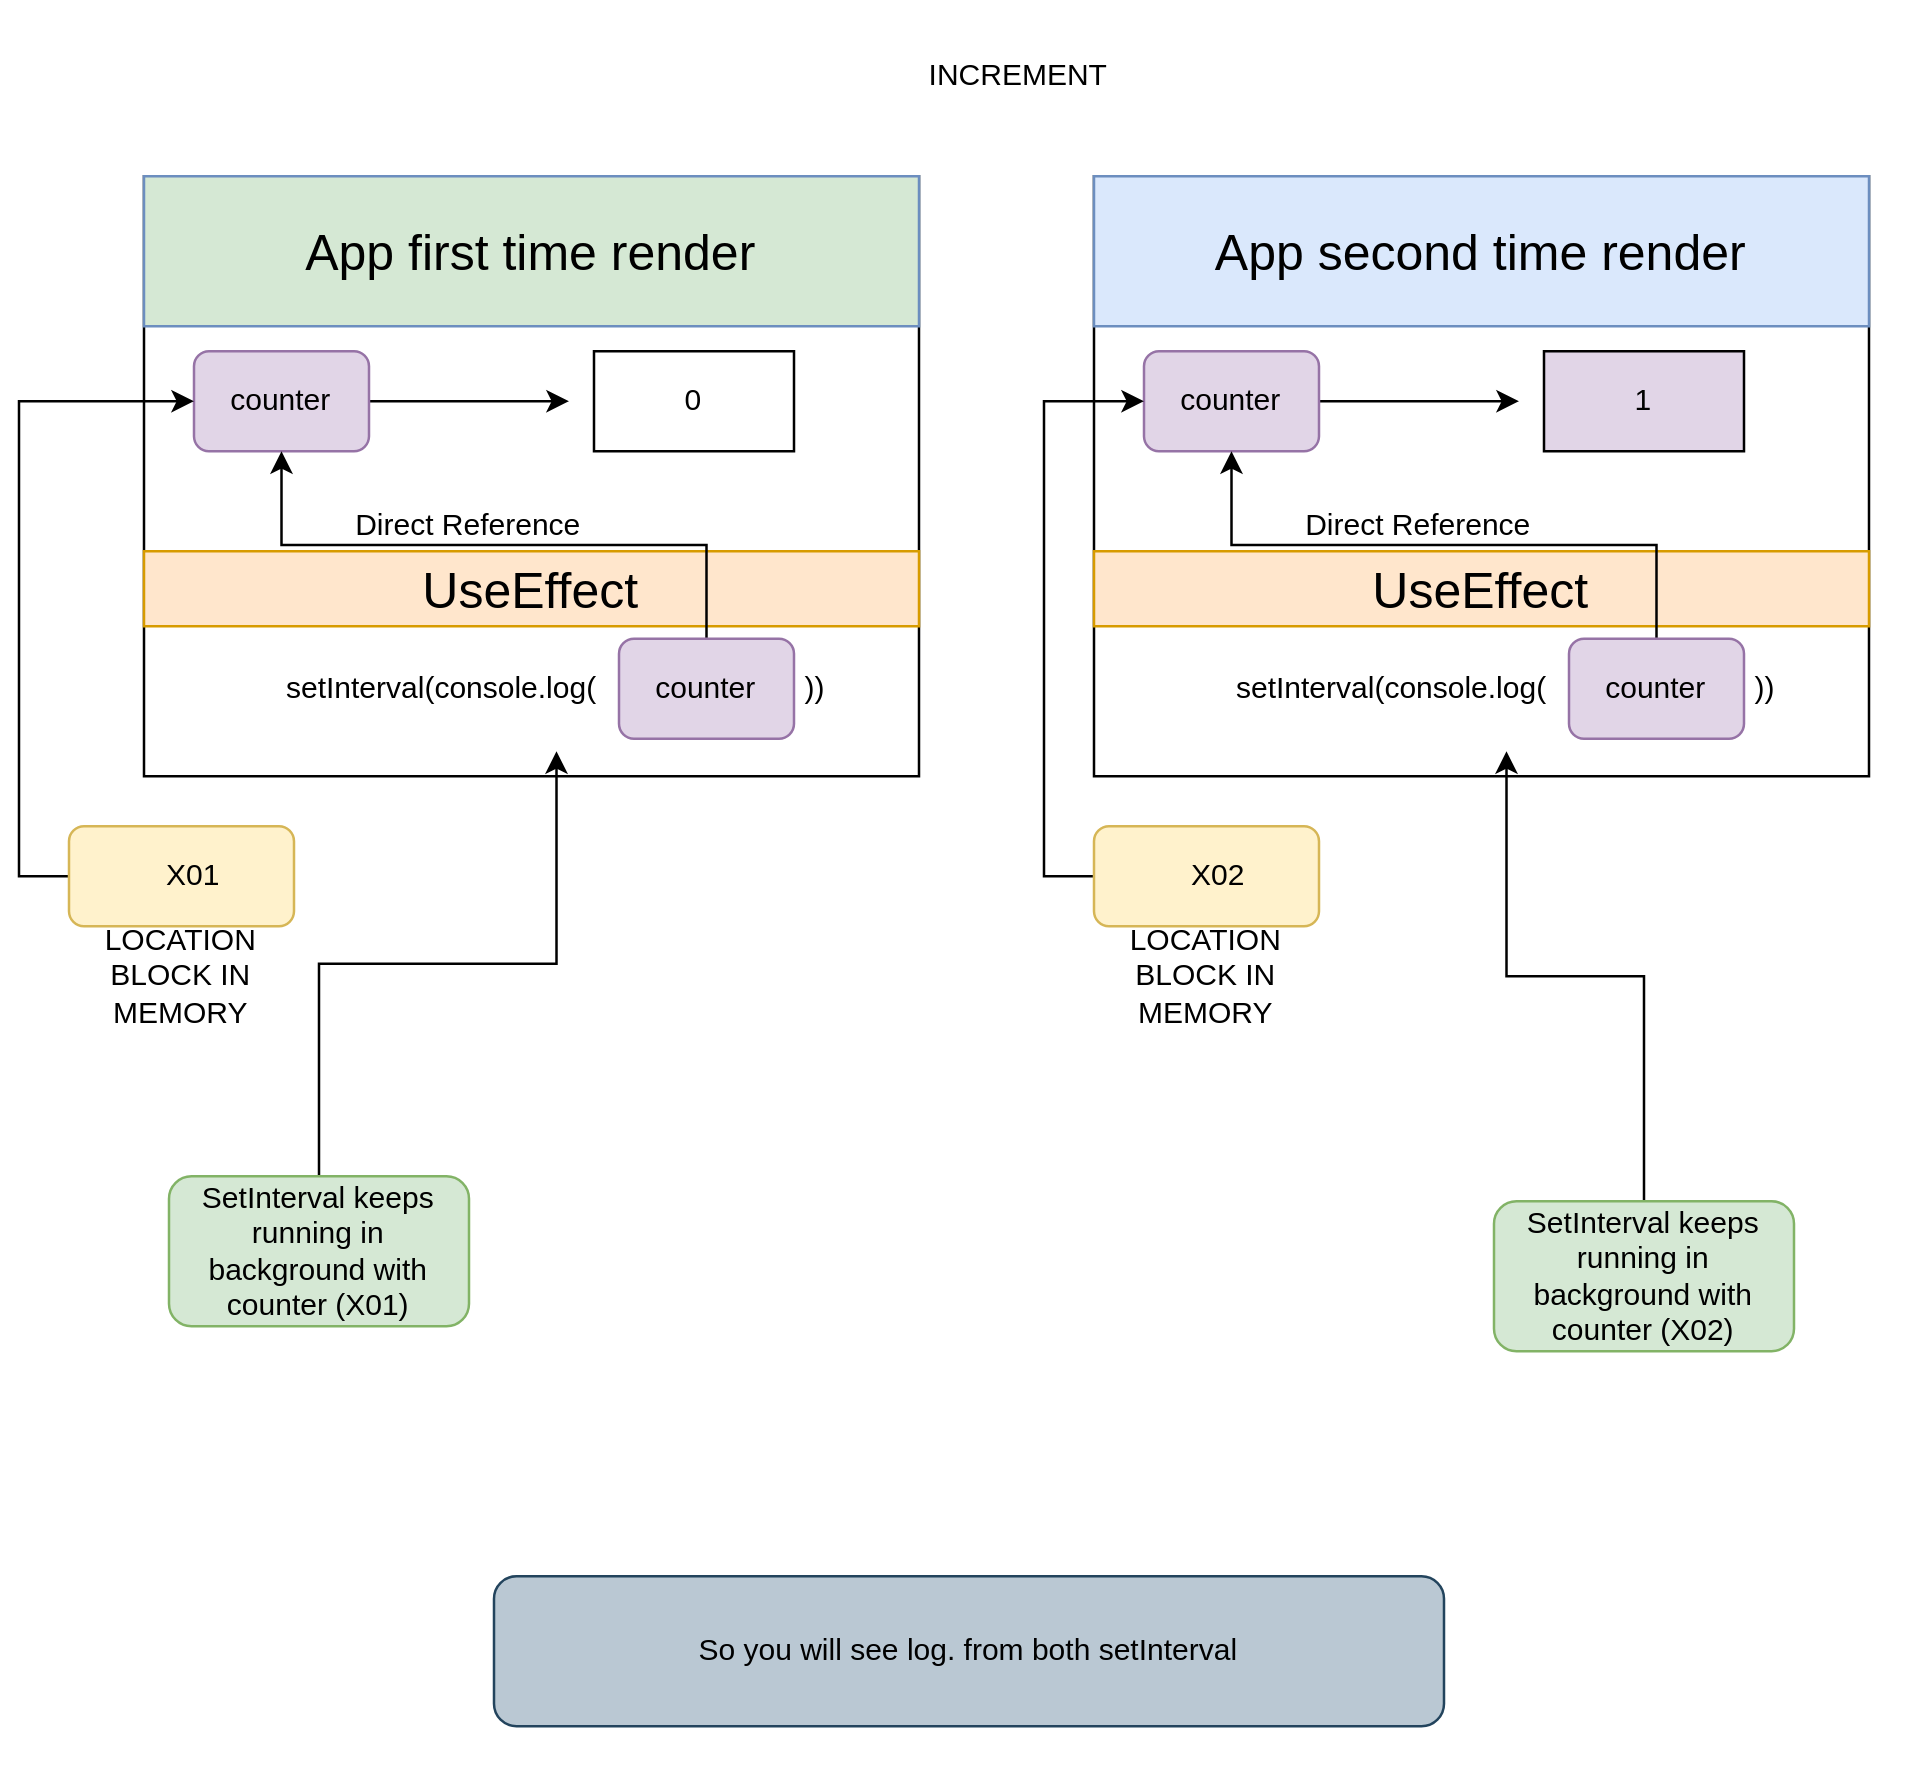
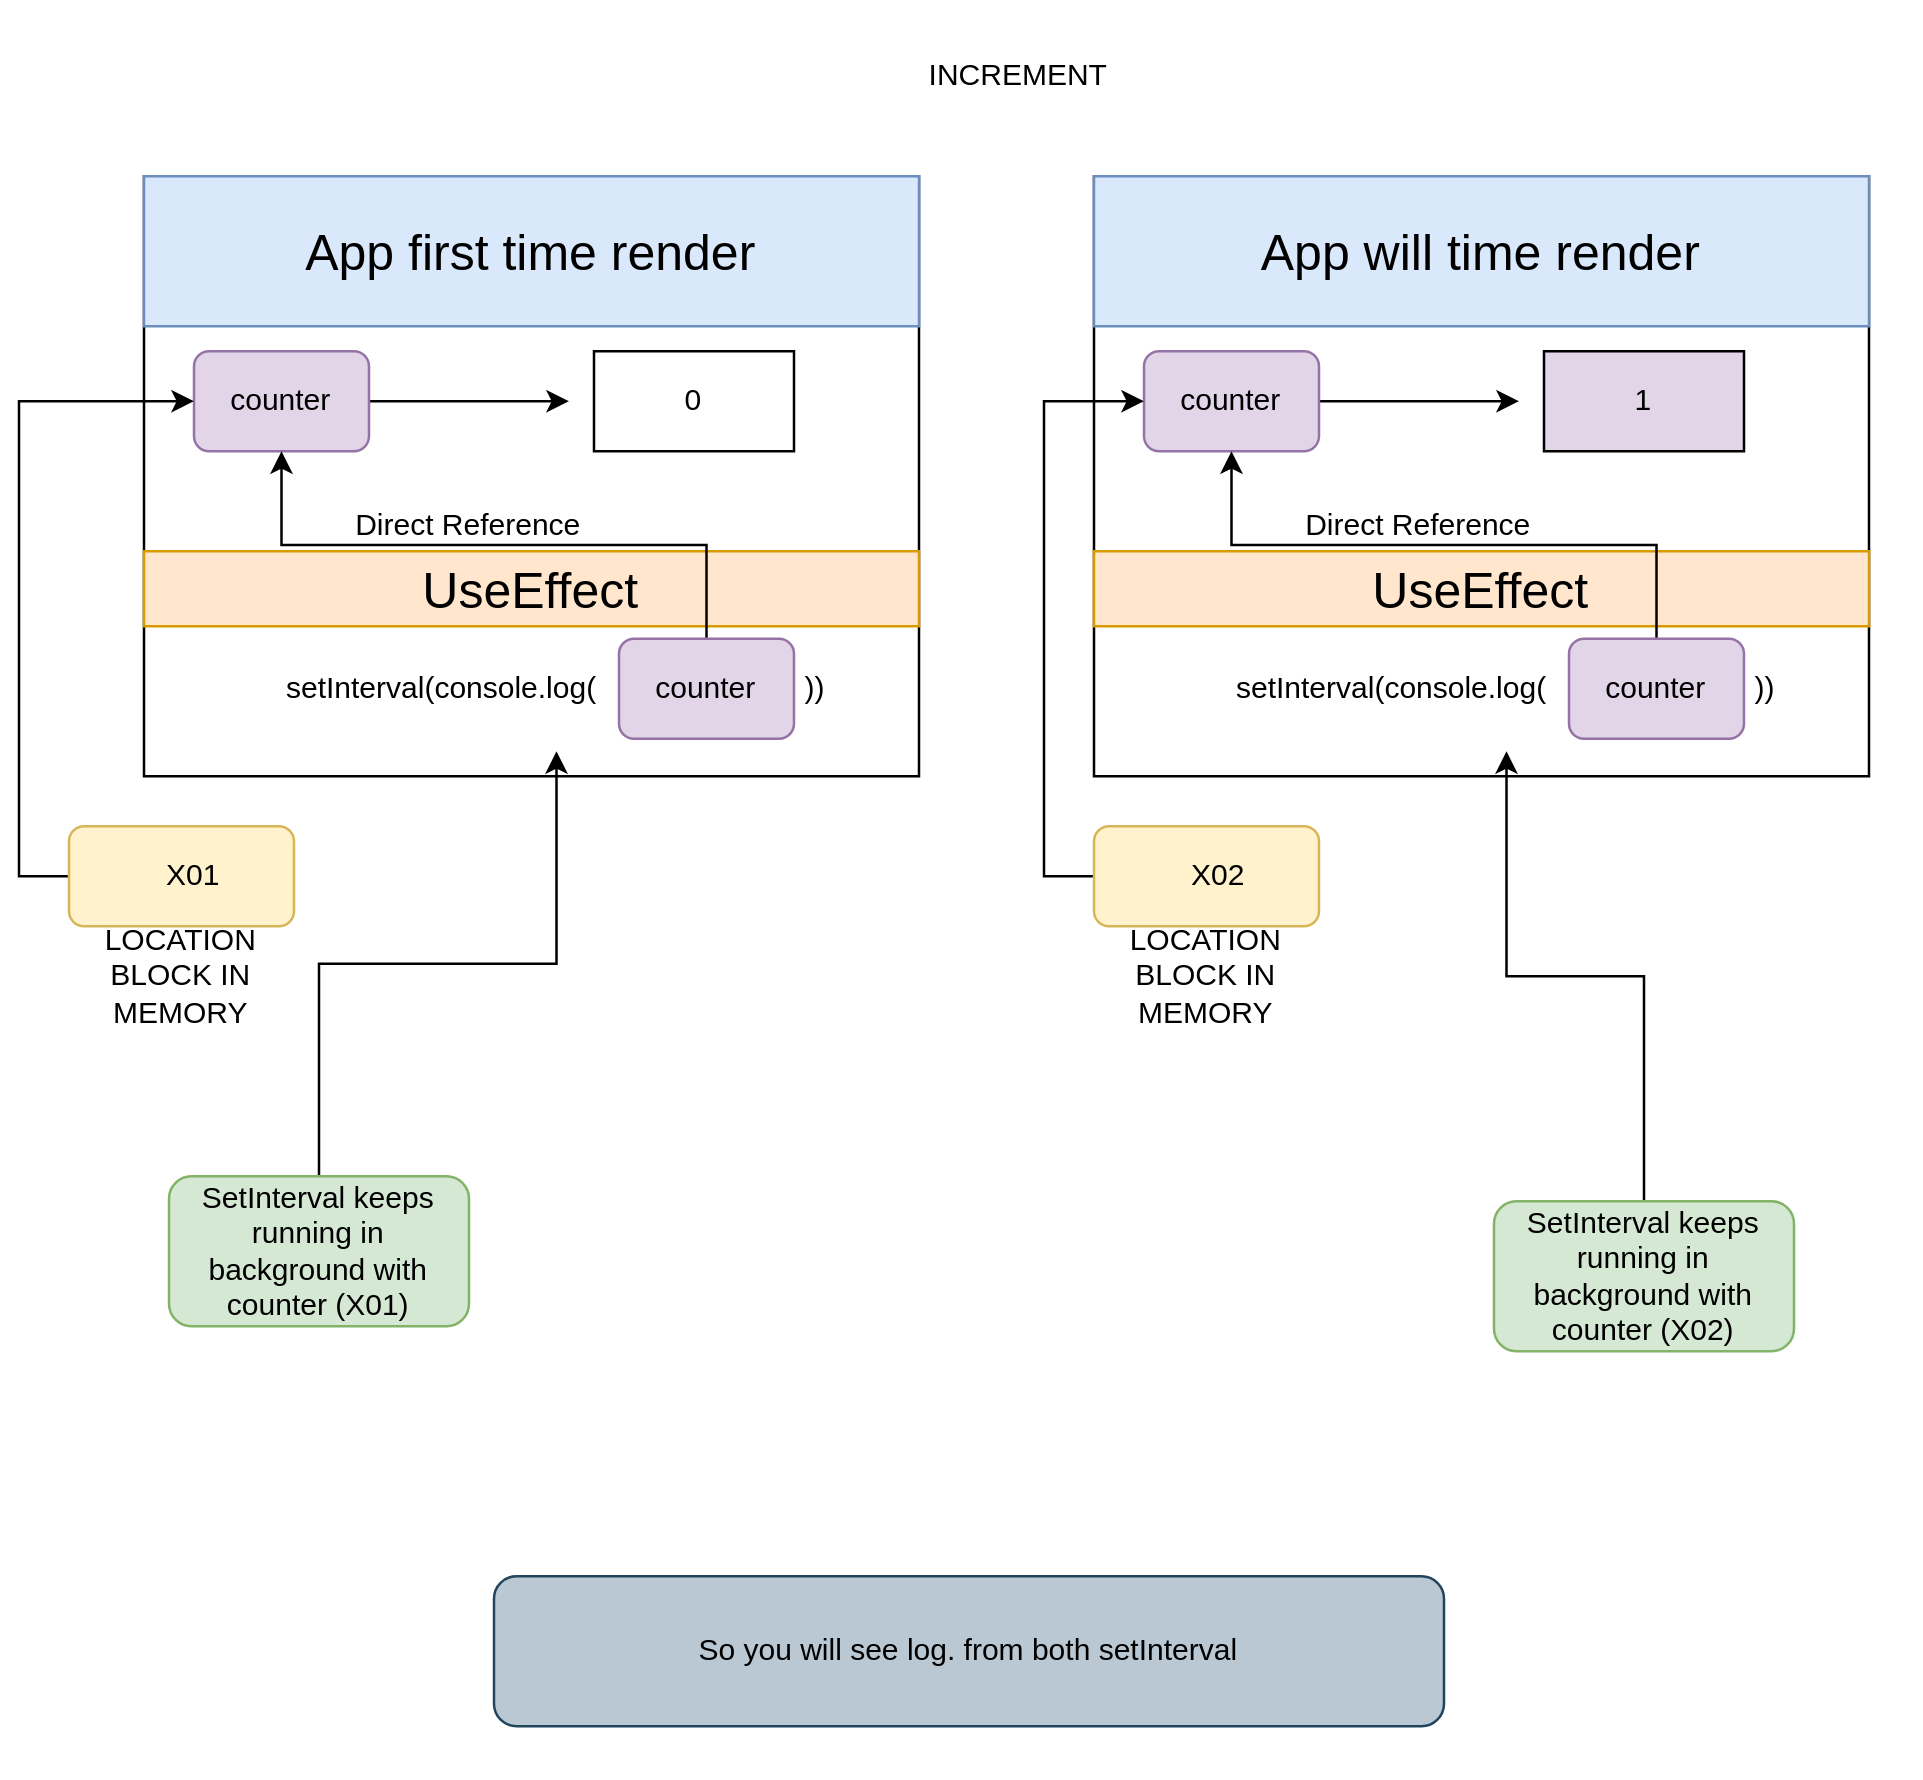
(531, 251) -> (531, 251)
(1481, 251) -> (1481, 251)
